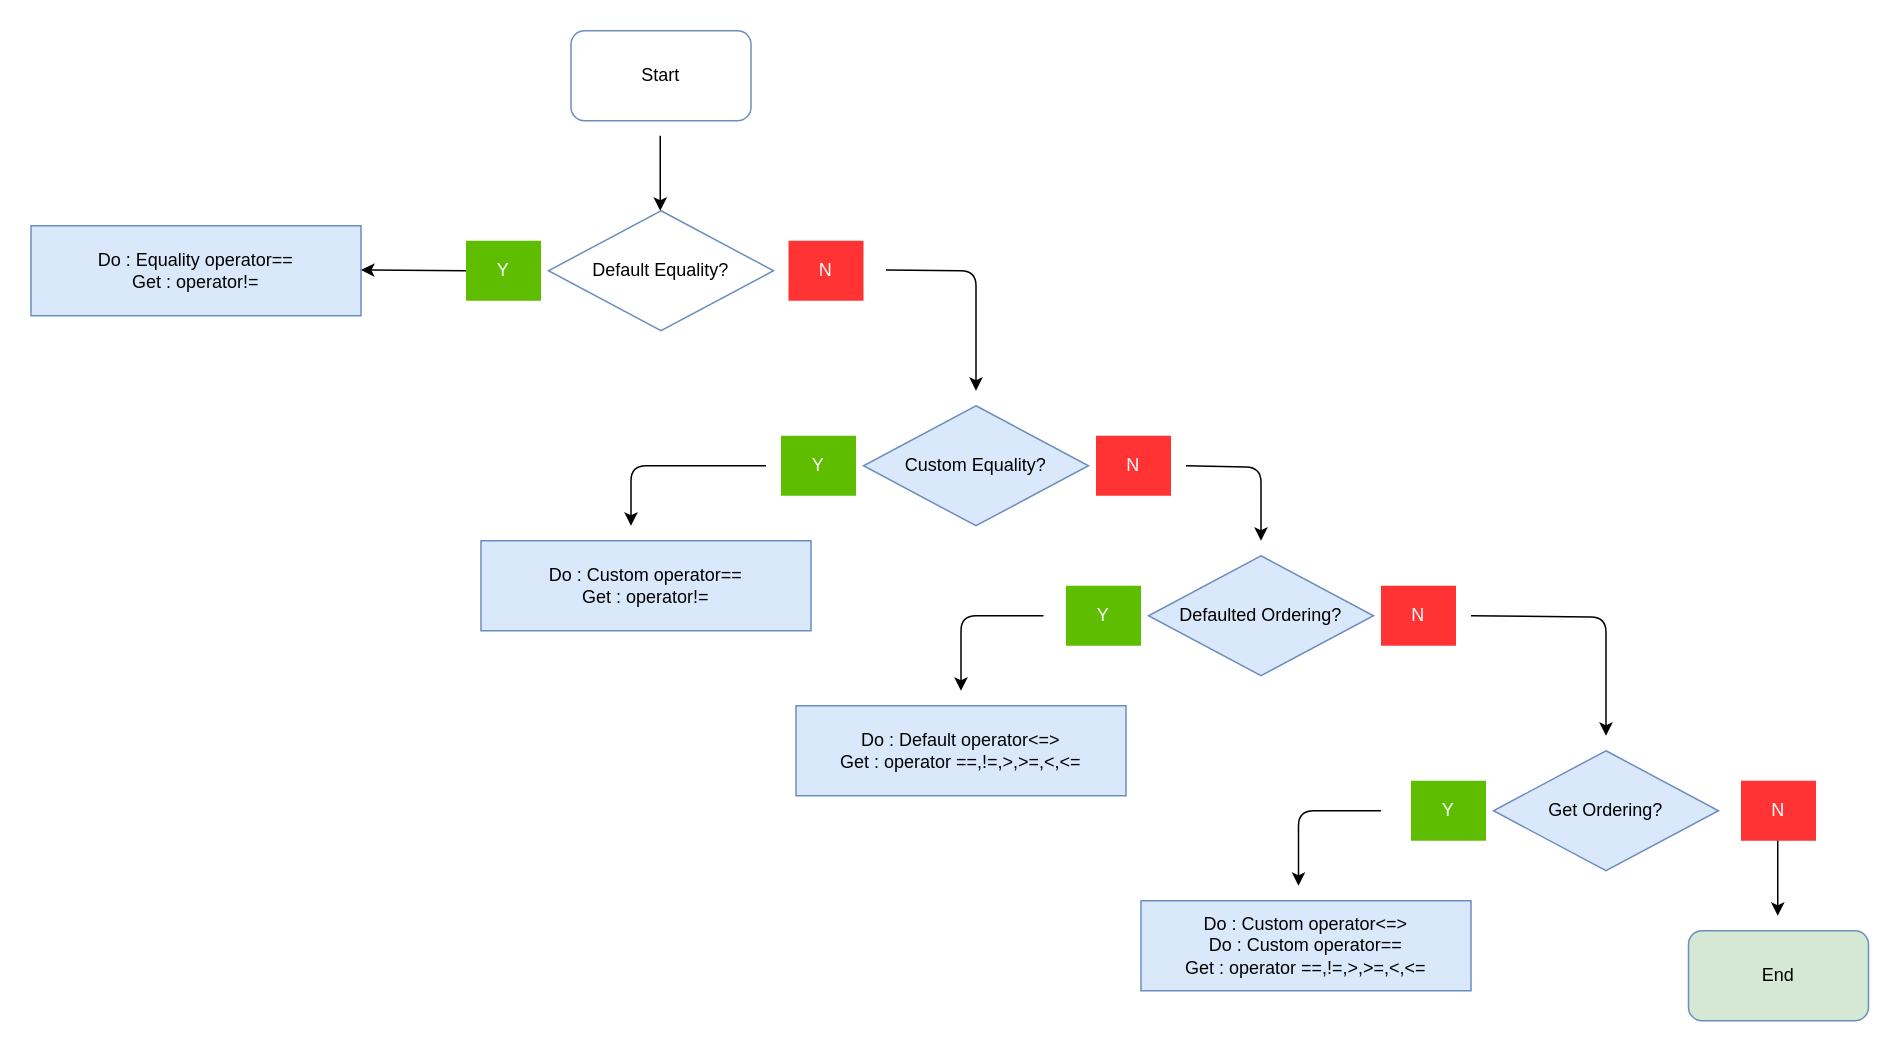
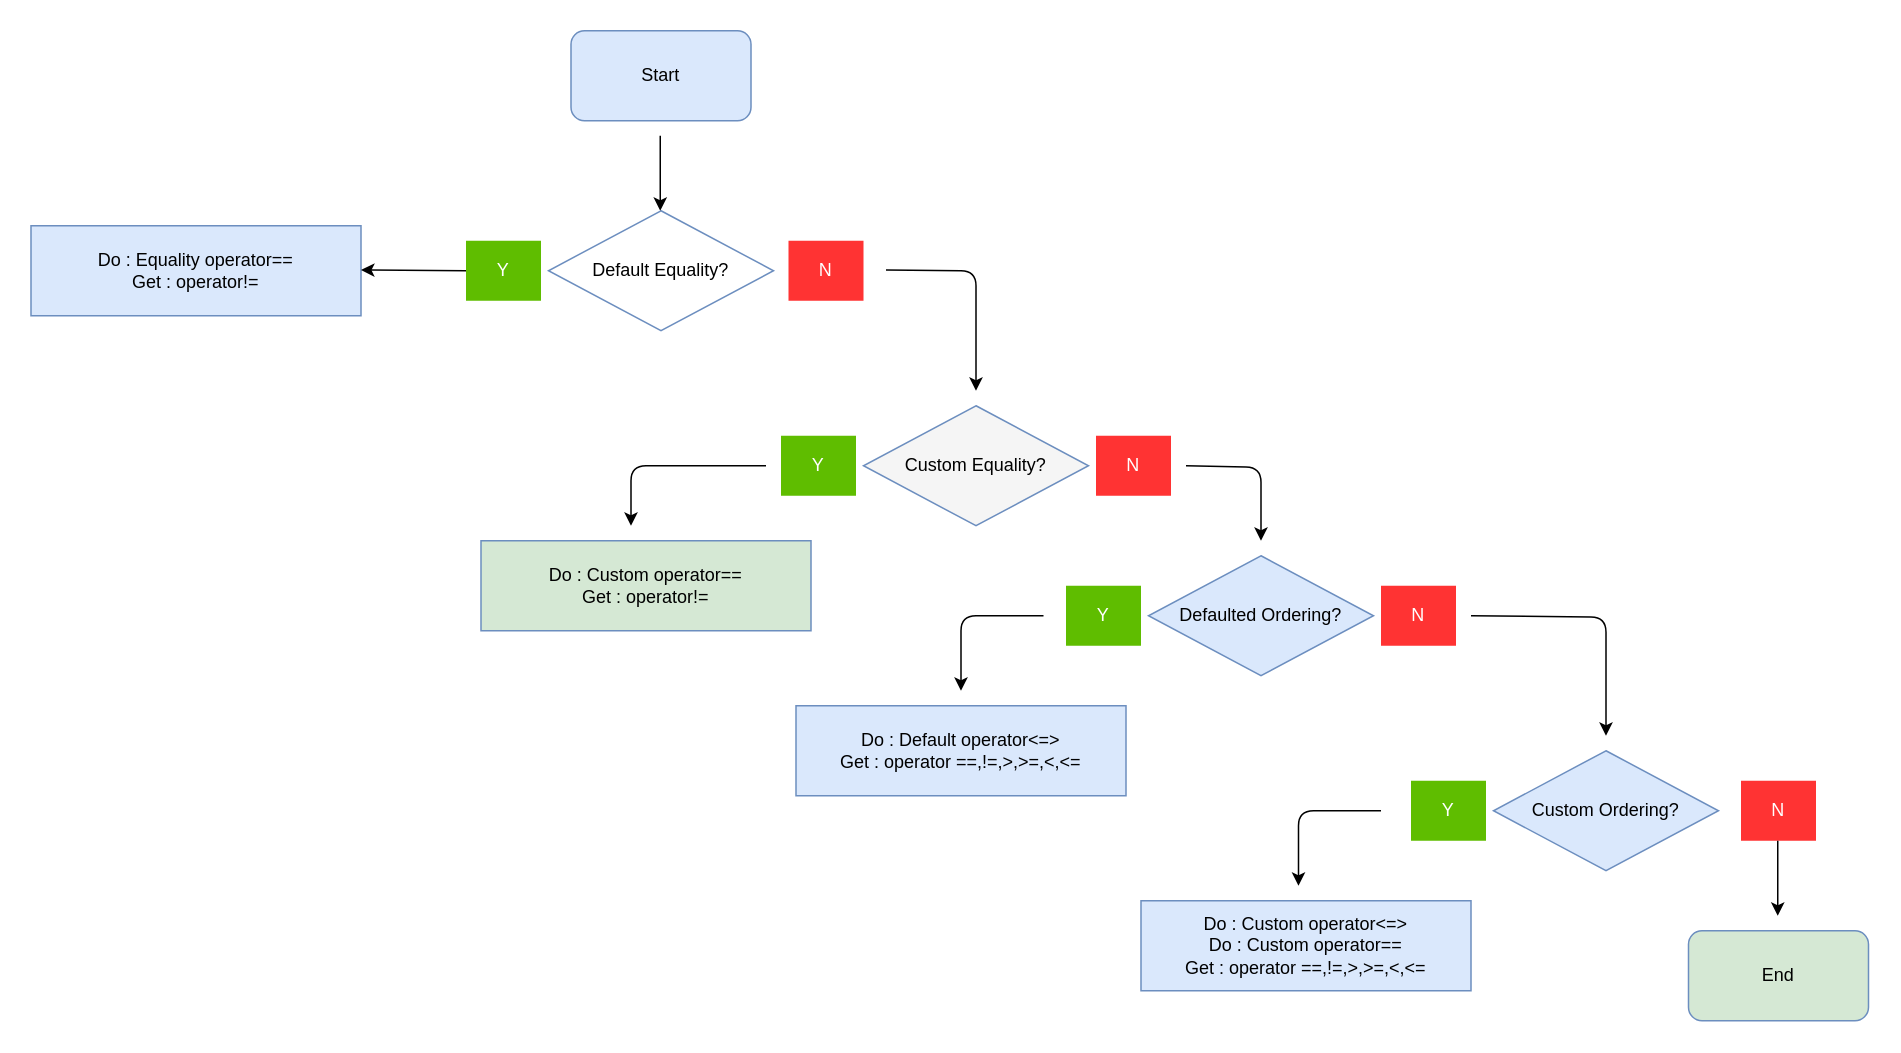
(661, 76) -> (661, 76)
(976, 466) -> (976, 466)
(646, 586) -> (646, 586)
(1606, 811) -> (1606, 811)
